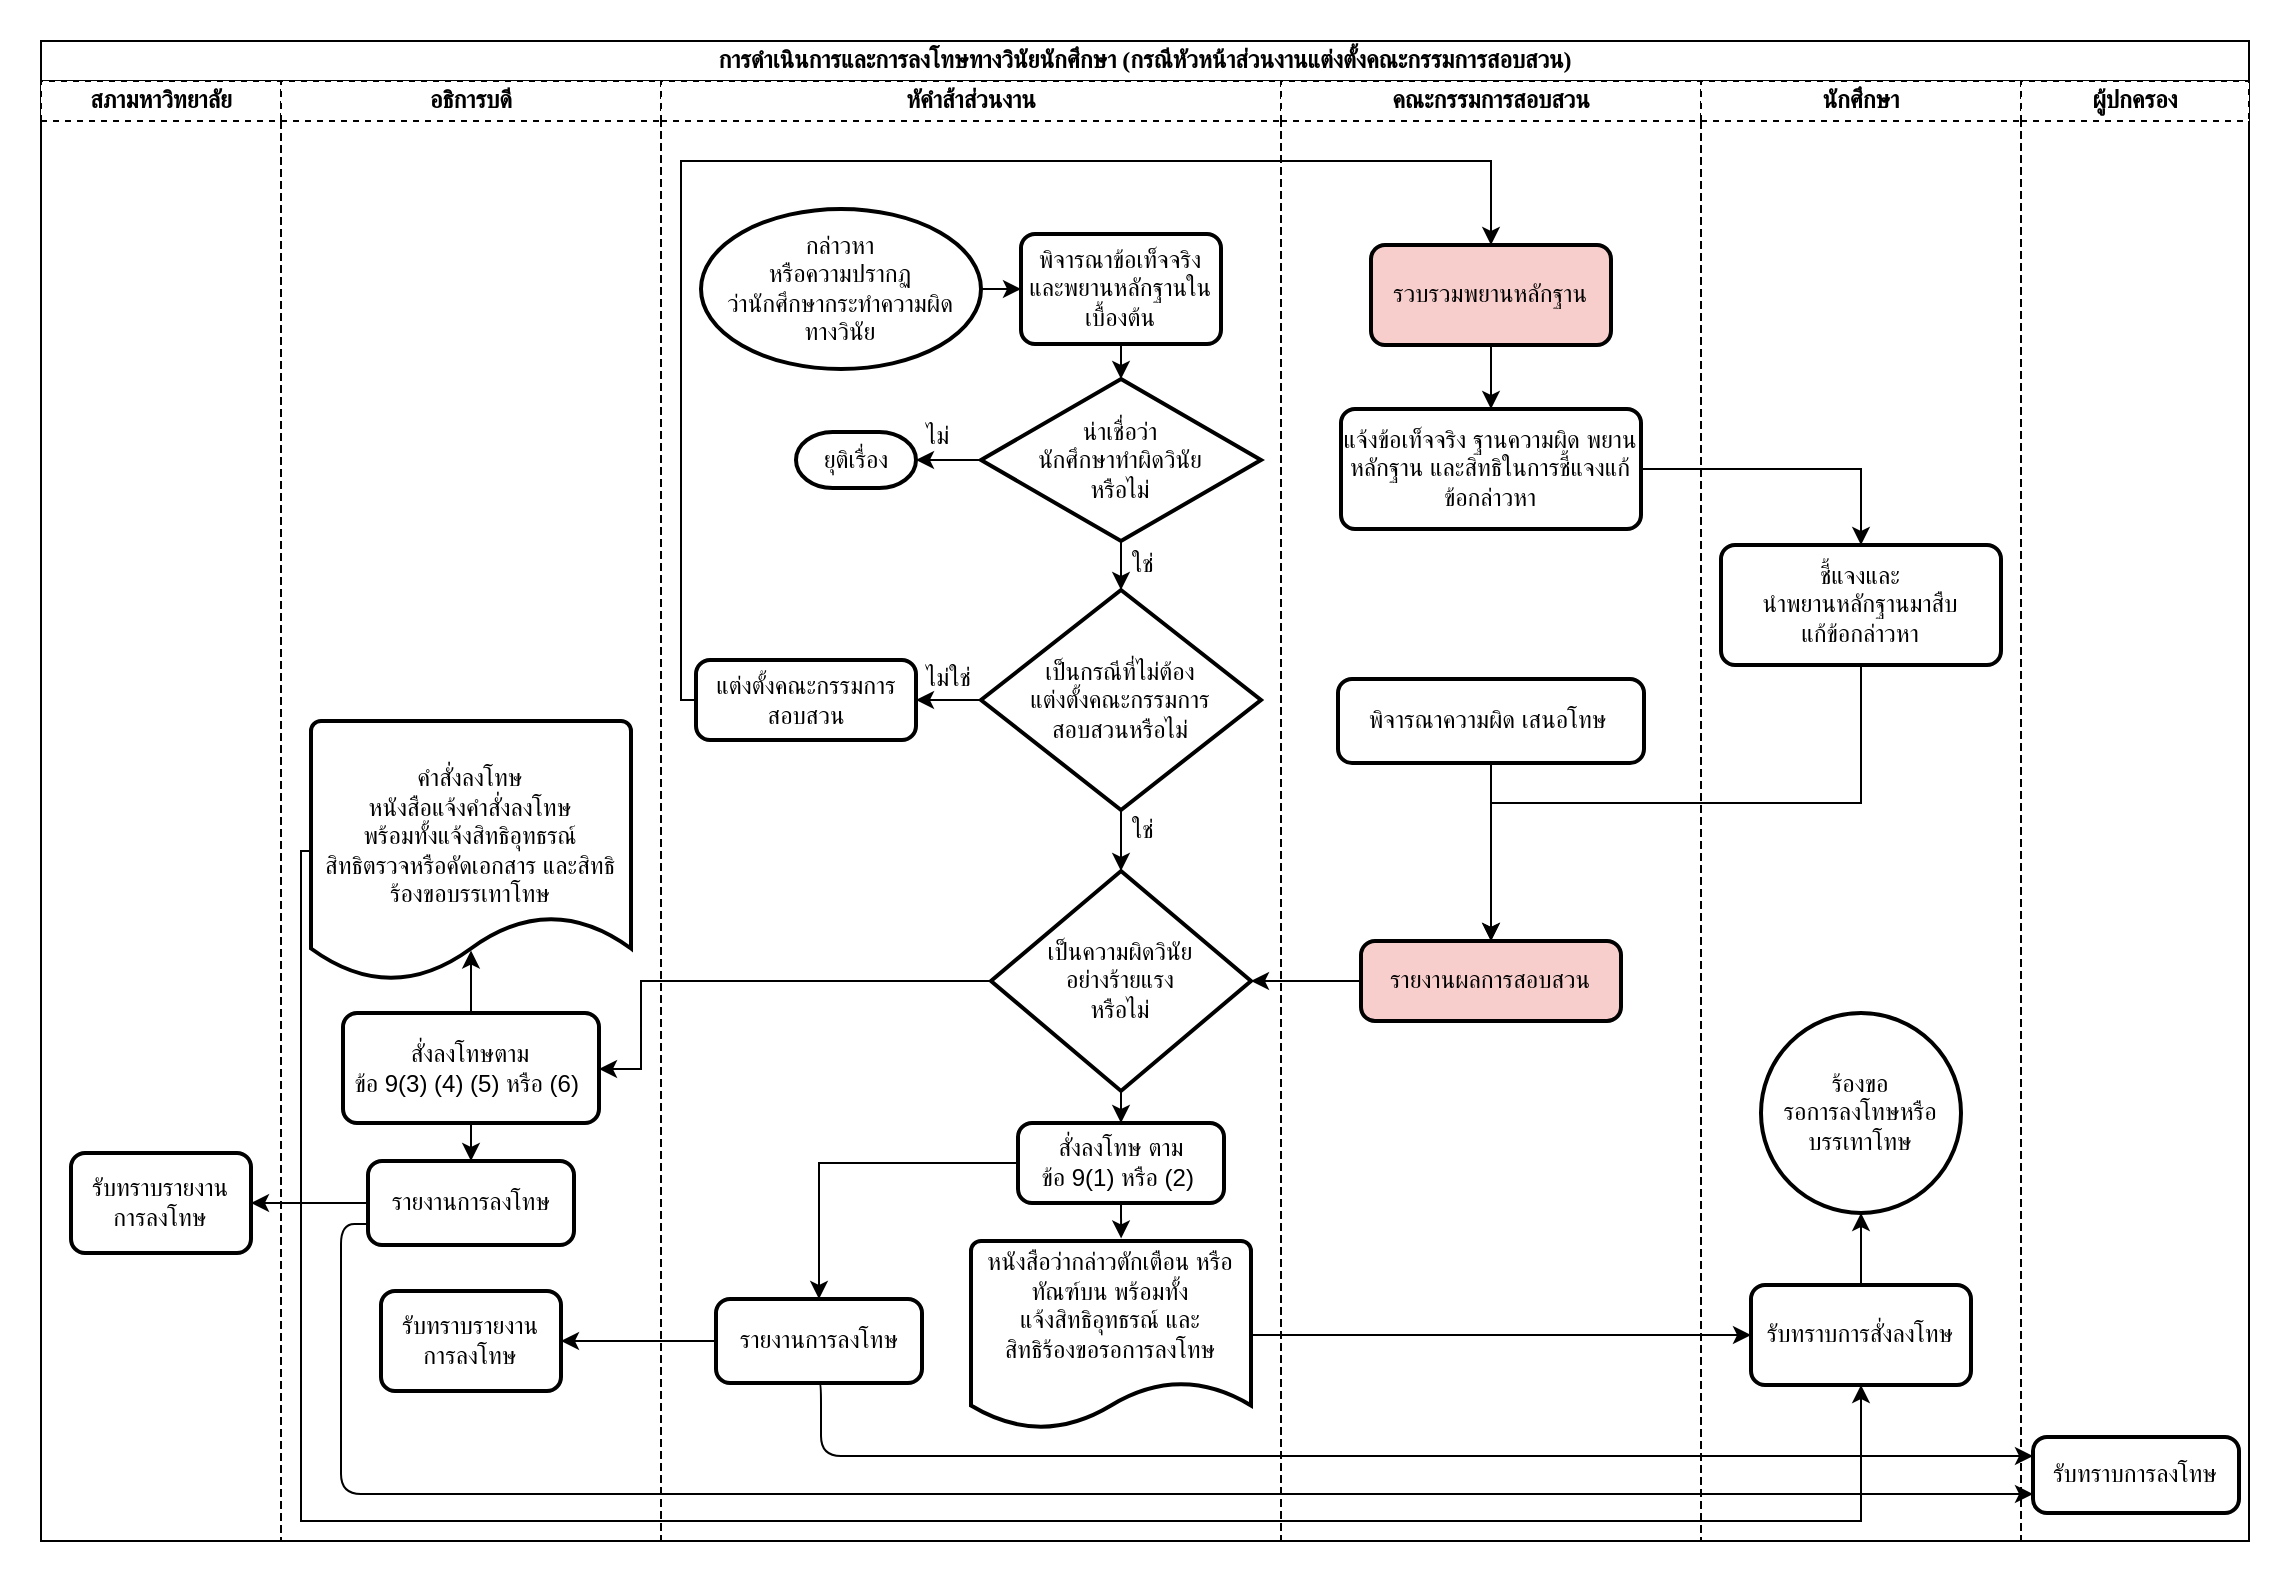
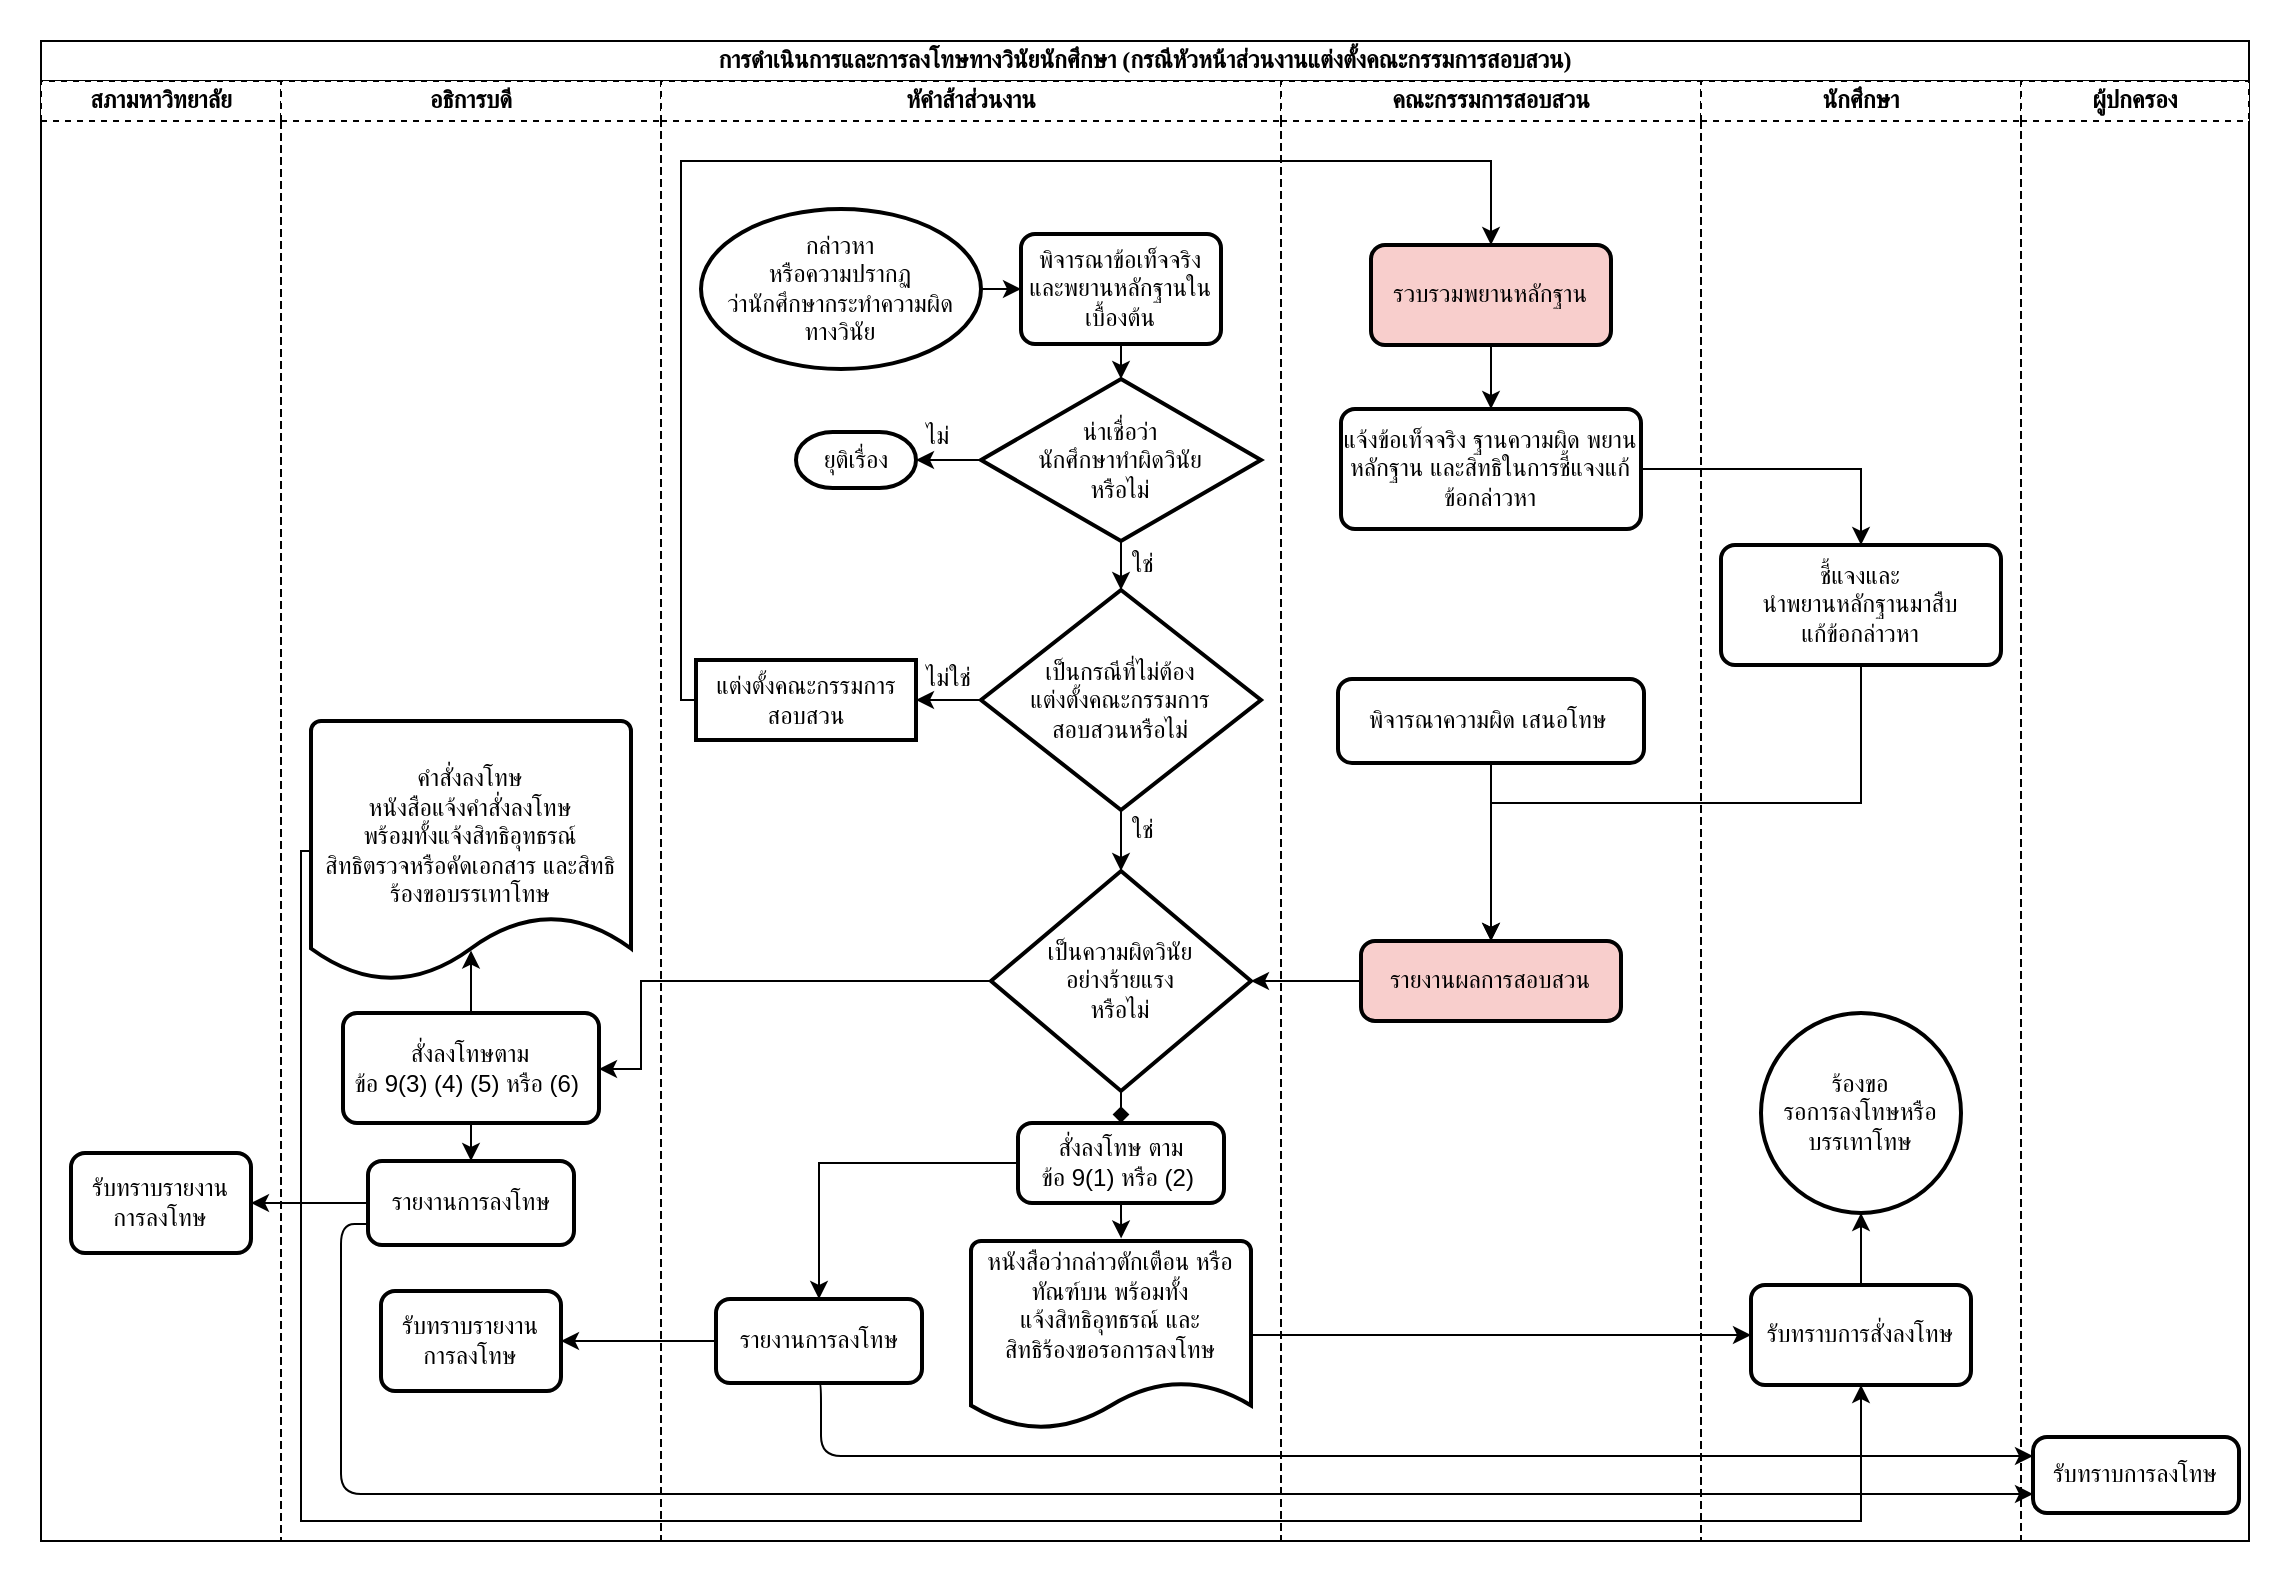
(806, 700) -> (806, 700)
(1121, 1108) -> (1121, 1107)
